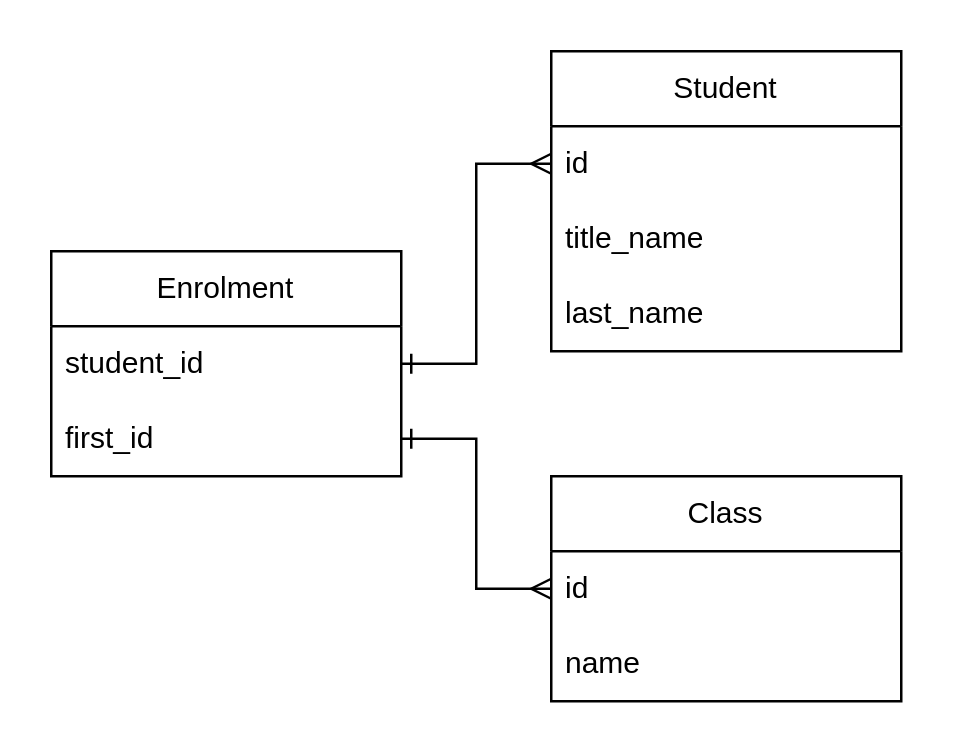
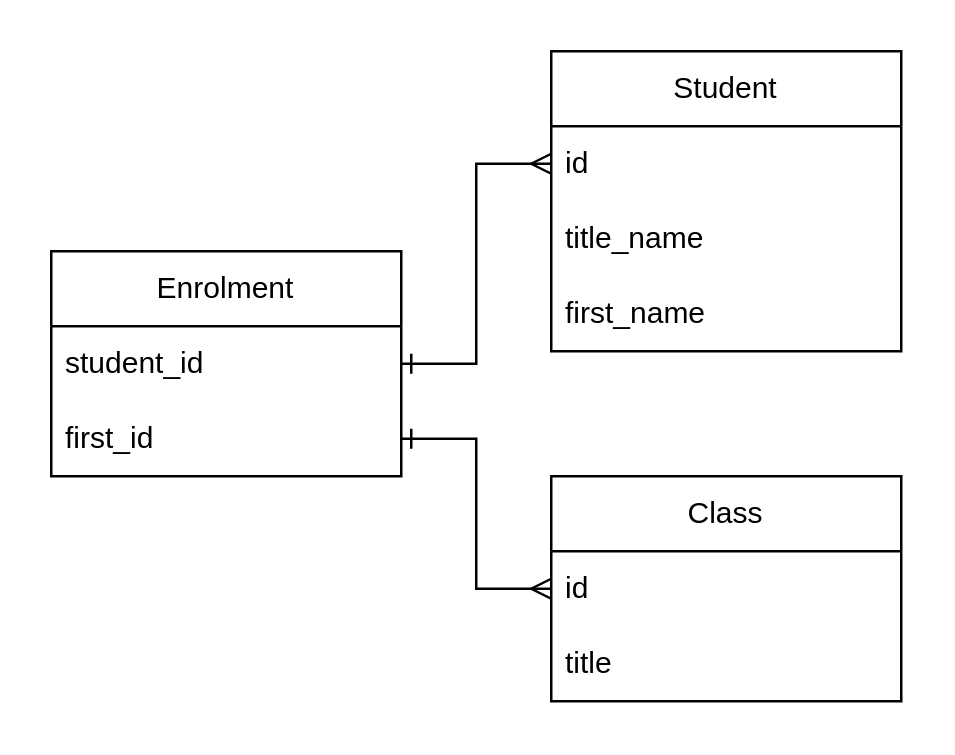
(638, 314) -> (646, 314)
(600, 664) -> (600, 664)
